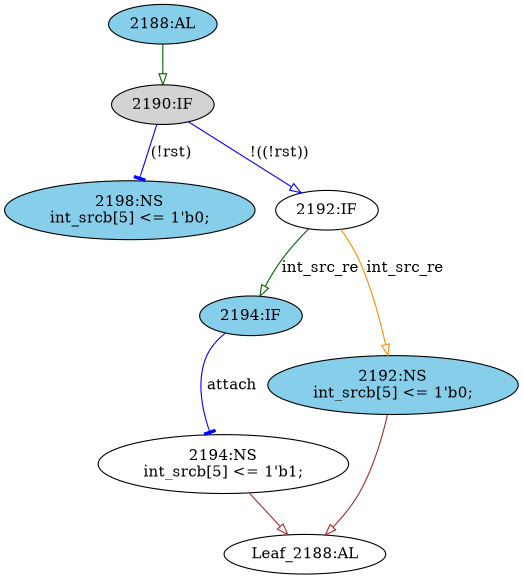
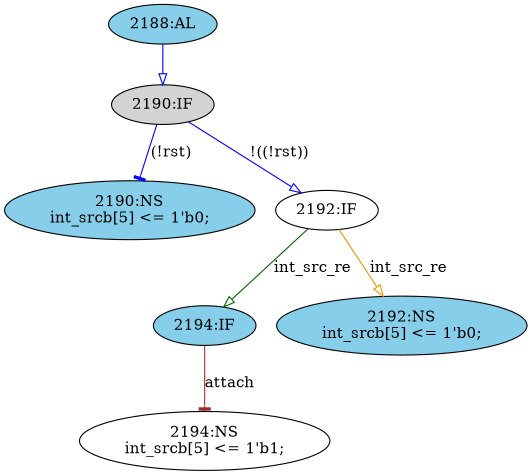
(163, 59) -> (163, 59)
(130, 210) -> (130, 210)
(201, 378) -> (205, 376)
(305, 554) -> none
